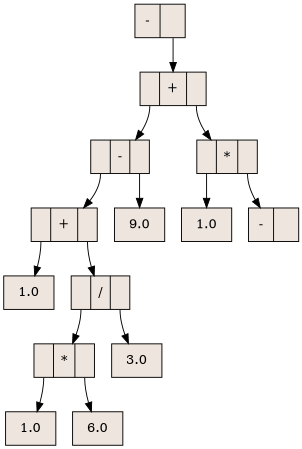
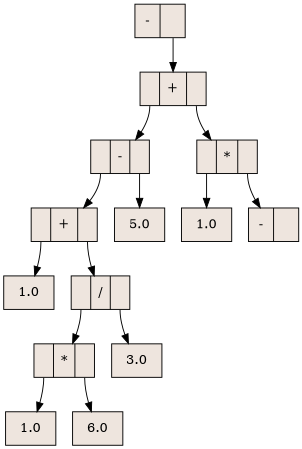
(140, 225) -> (140, 225)
